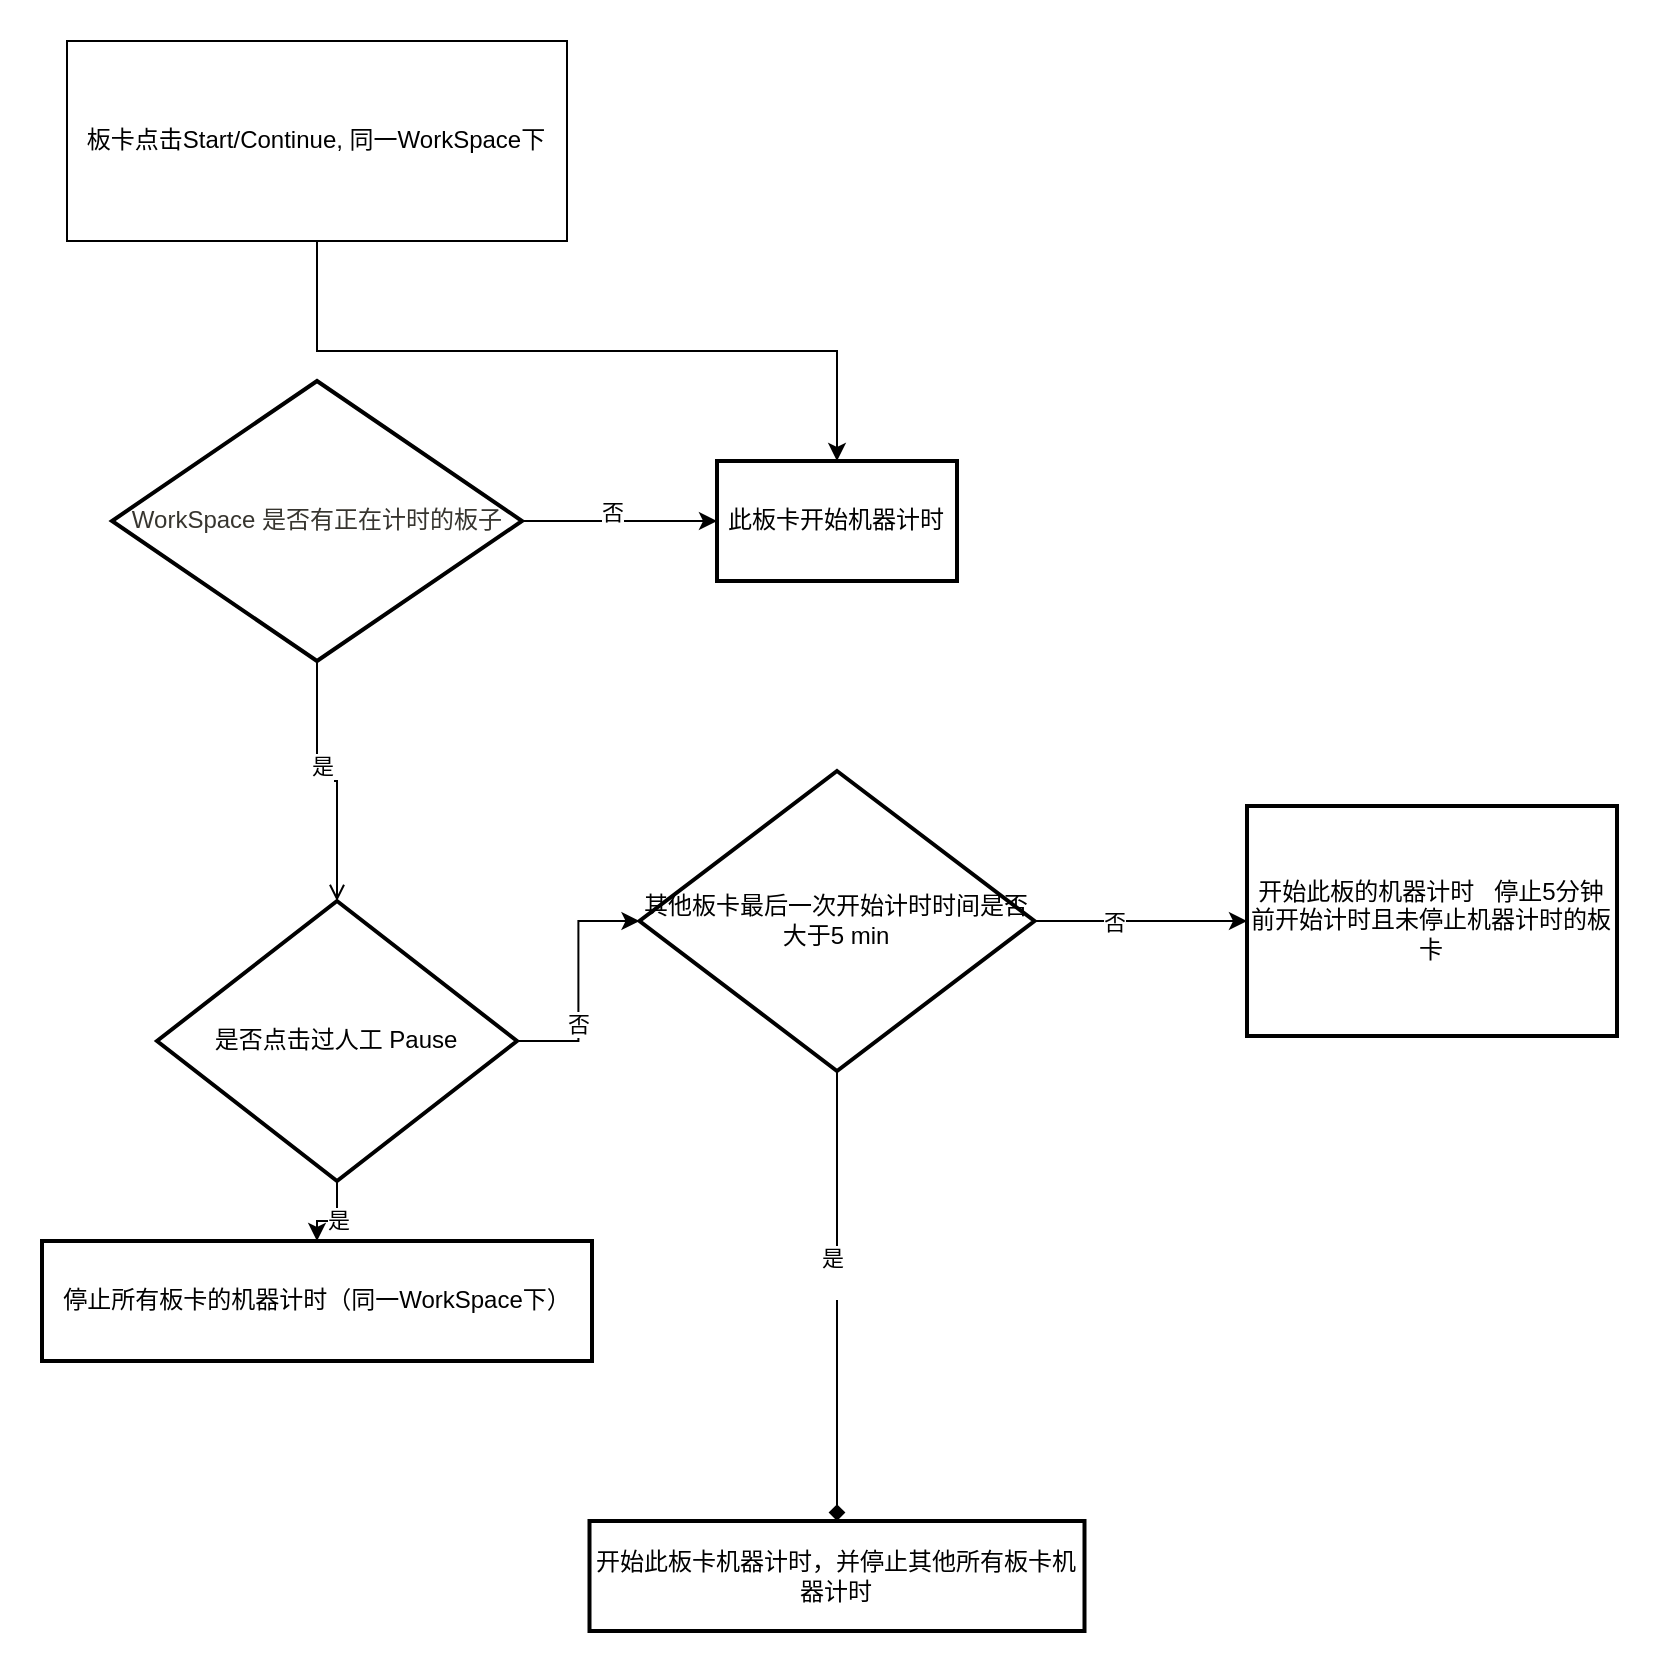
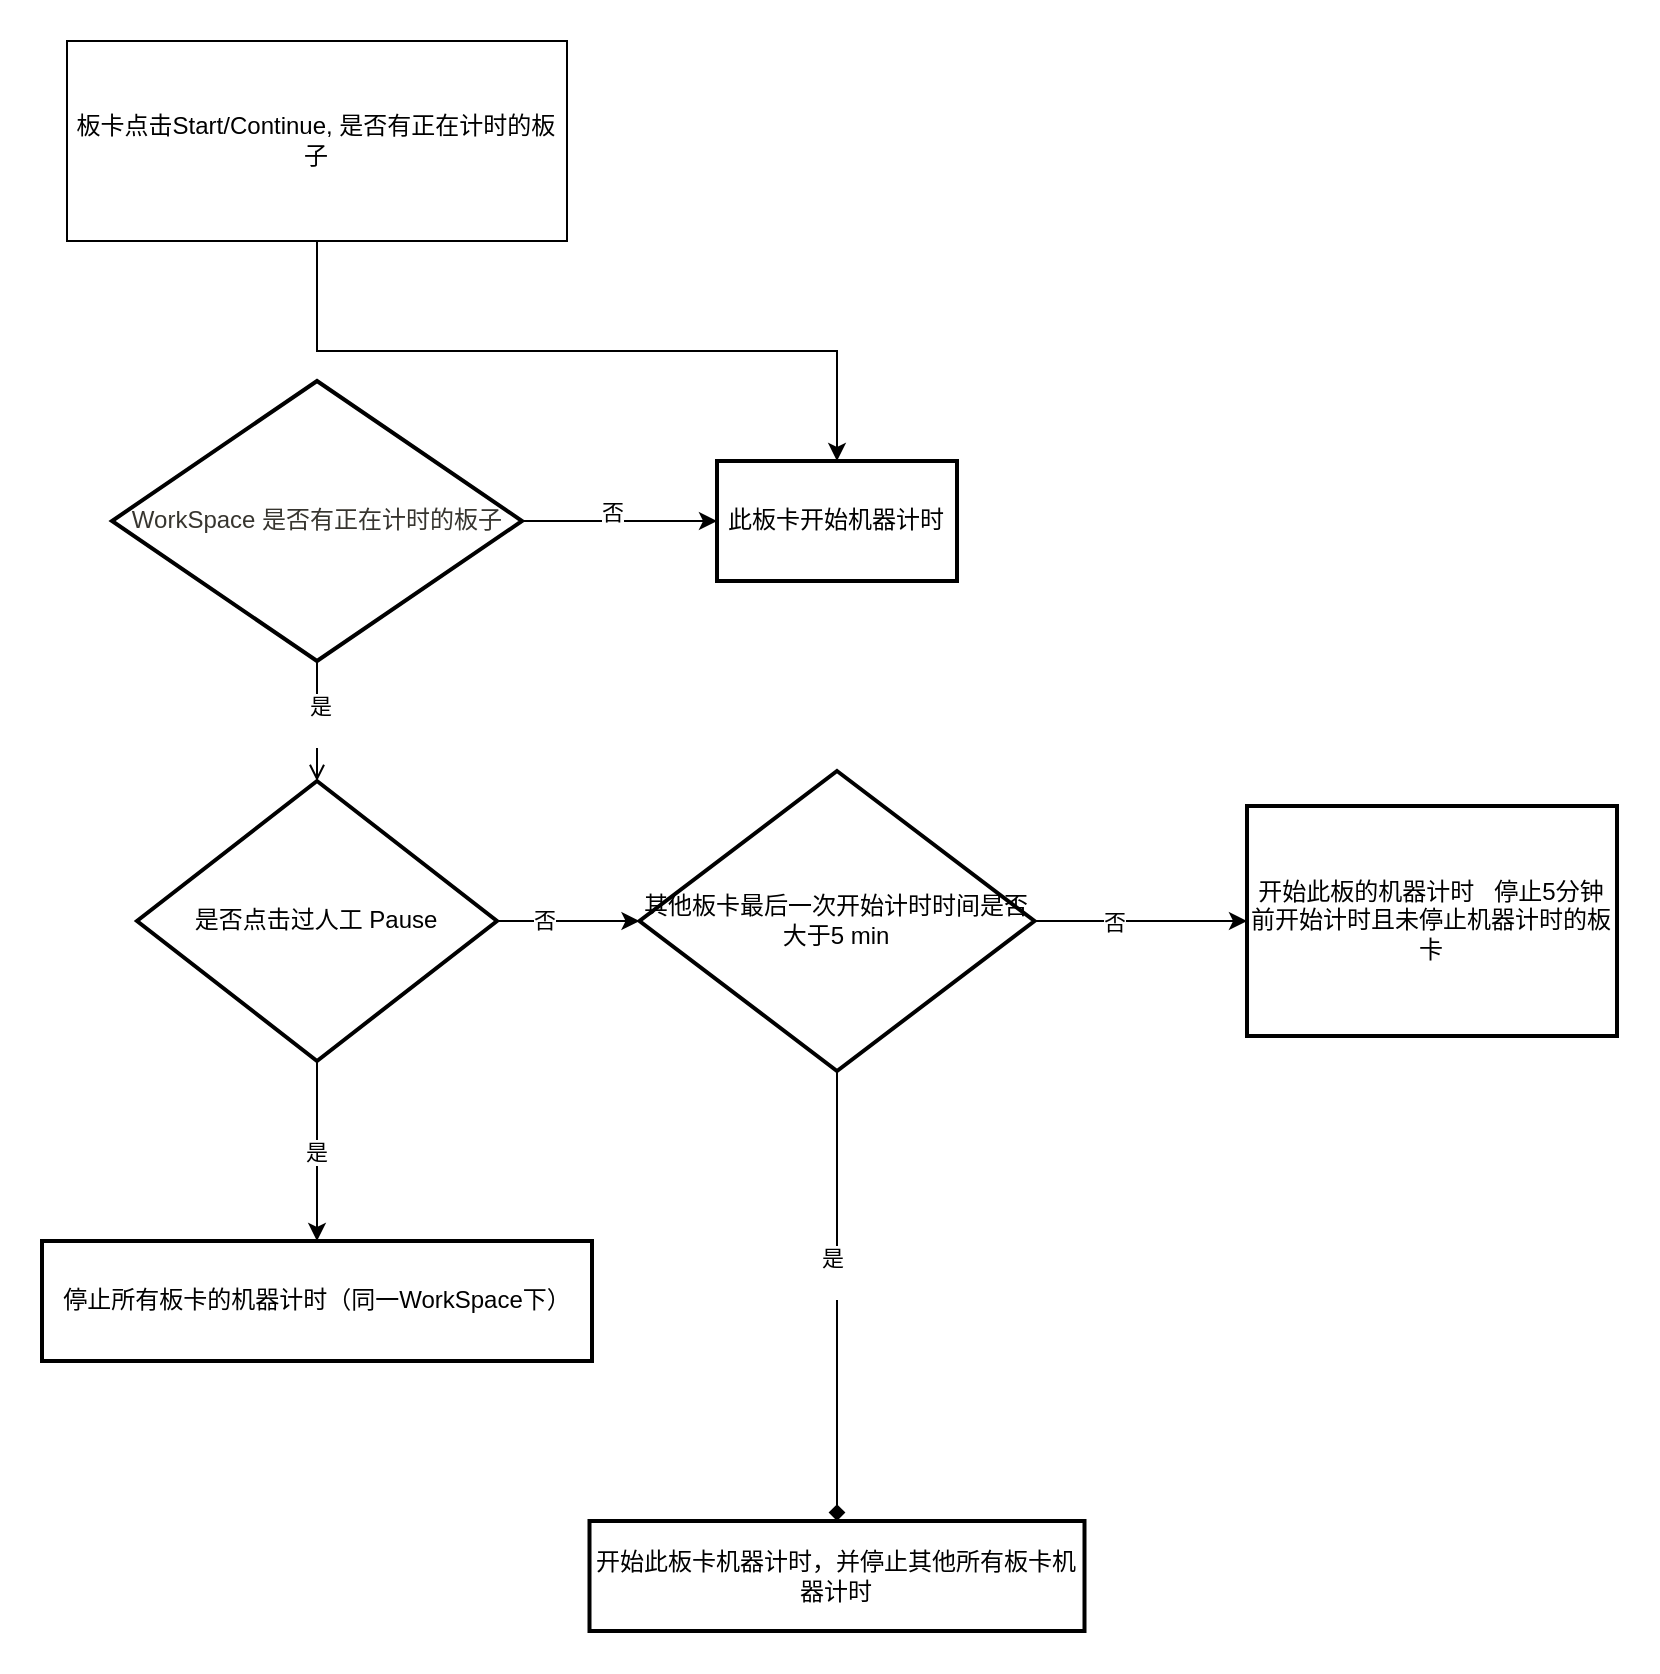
(317, 141) -> (317, 141)
(337, 1041) -> (317, 921)
